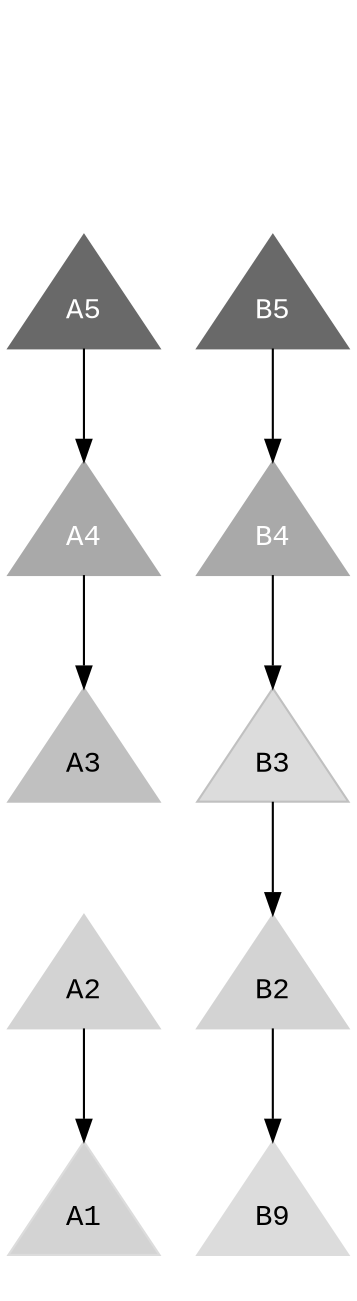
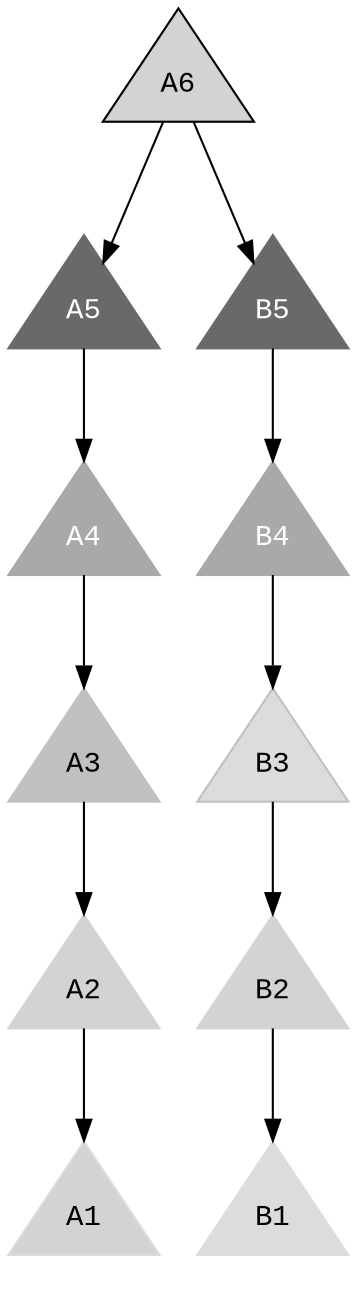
none -> (178, 84)
none -> (84, 847)
(273, 1217) -> (273, 1217)
